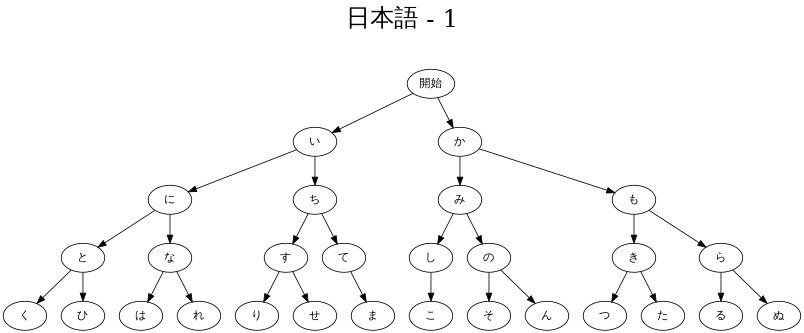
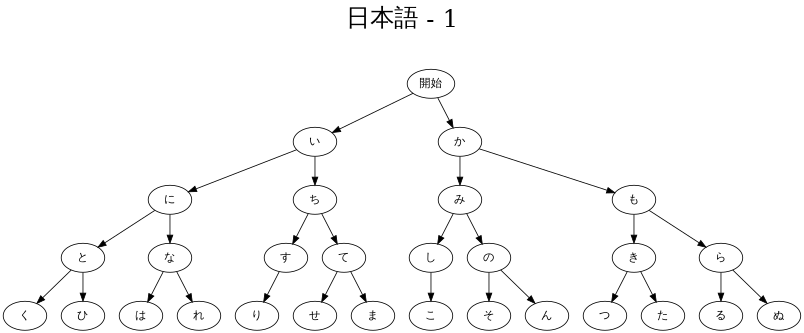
(299, 283) -> (331, 283)
